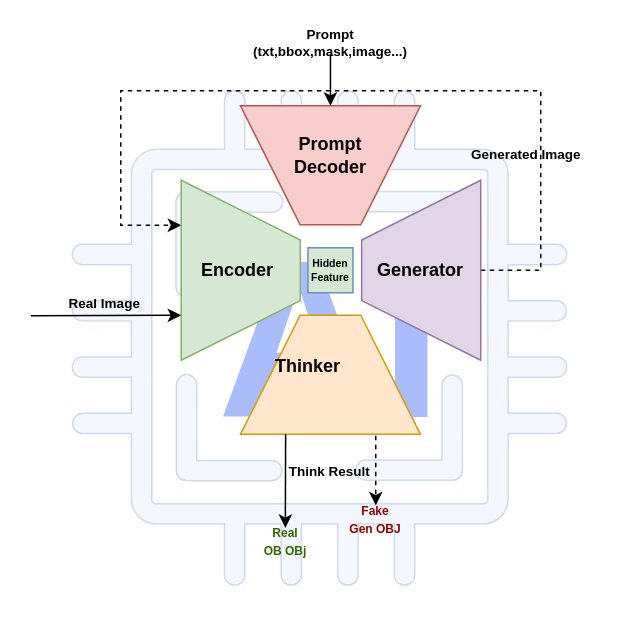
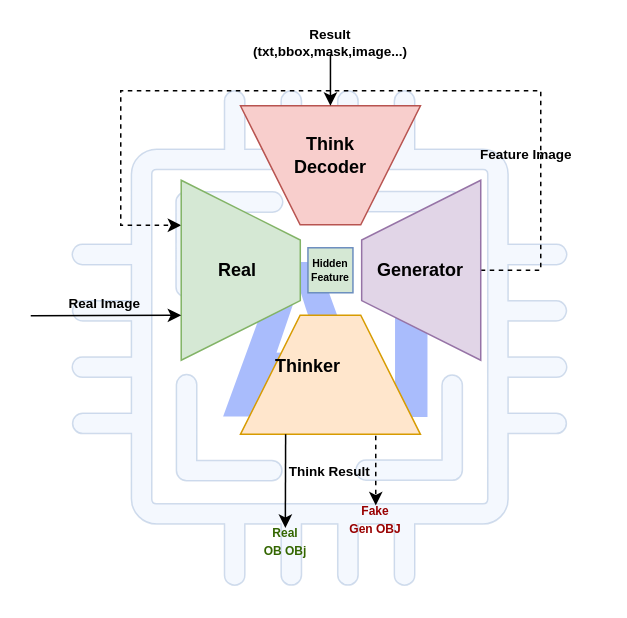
(331, 43) -> (331, 43)
(331, 155) -> (331, 155)
(527, 155) -> (527, 155)
(238, 271) -> (238, 271)
